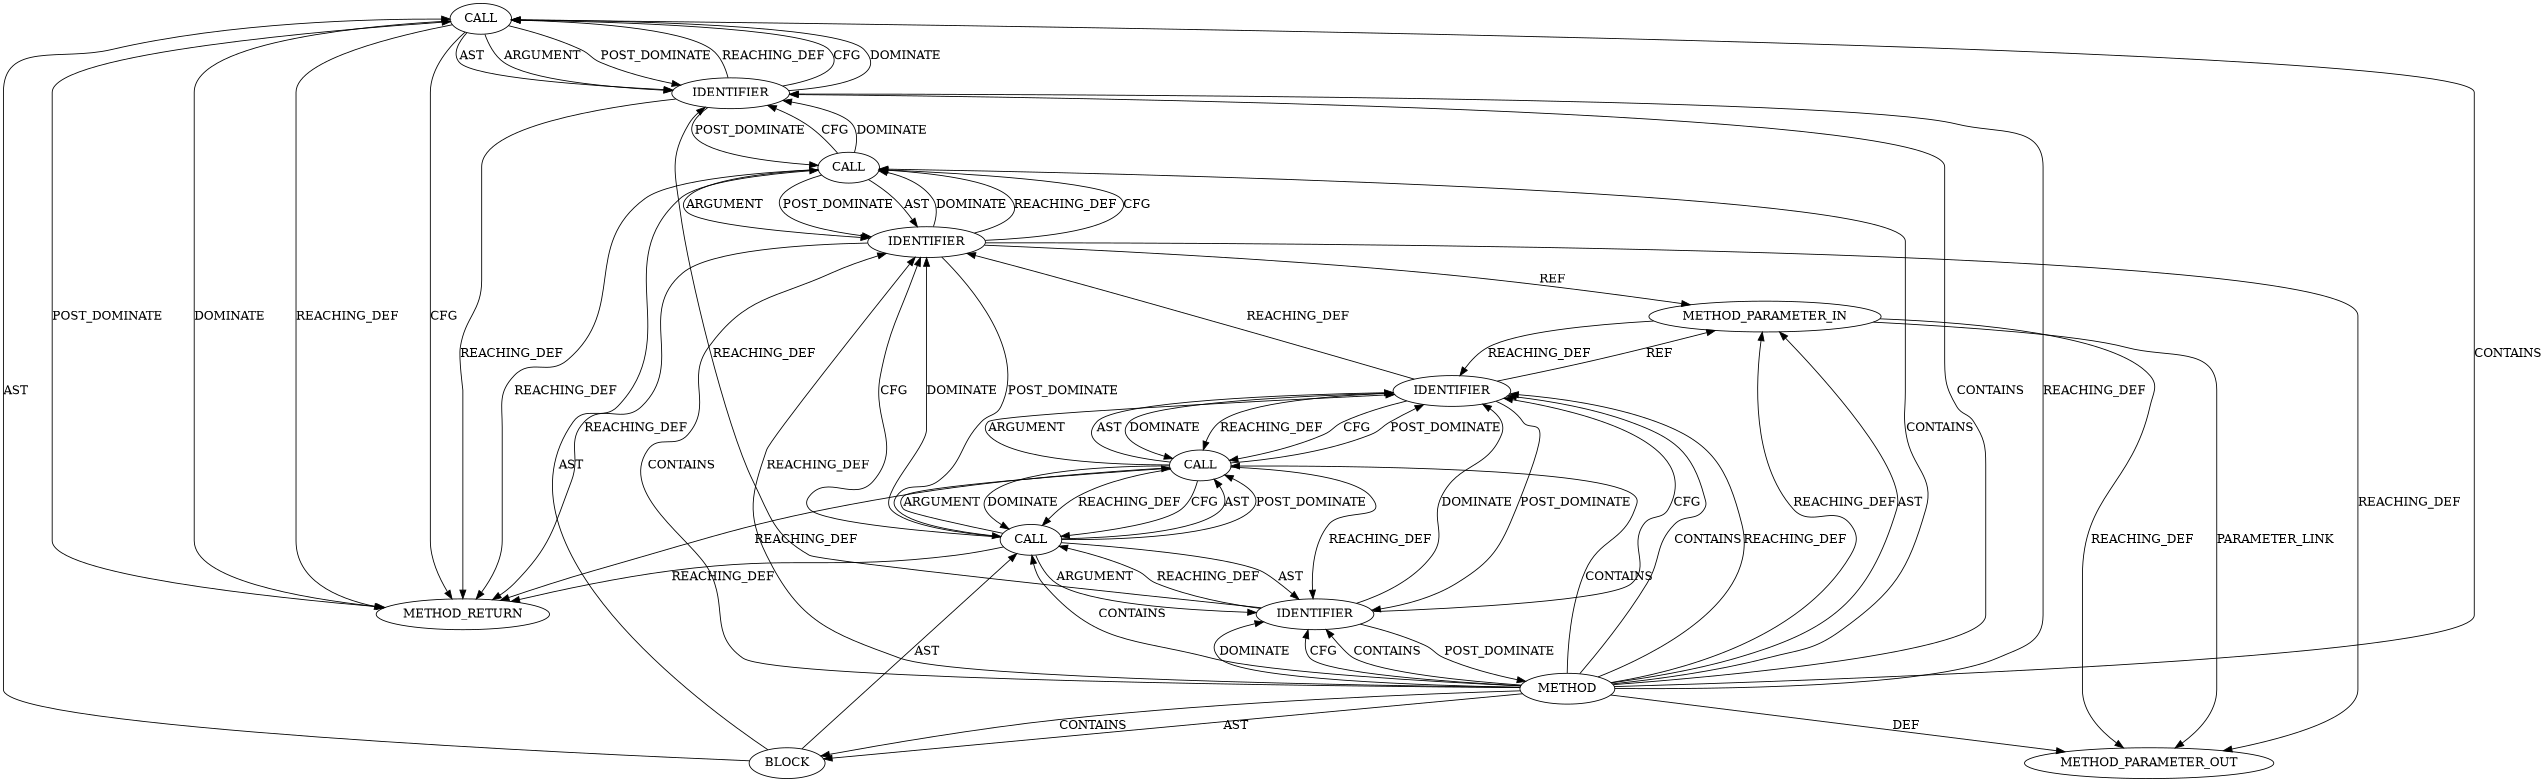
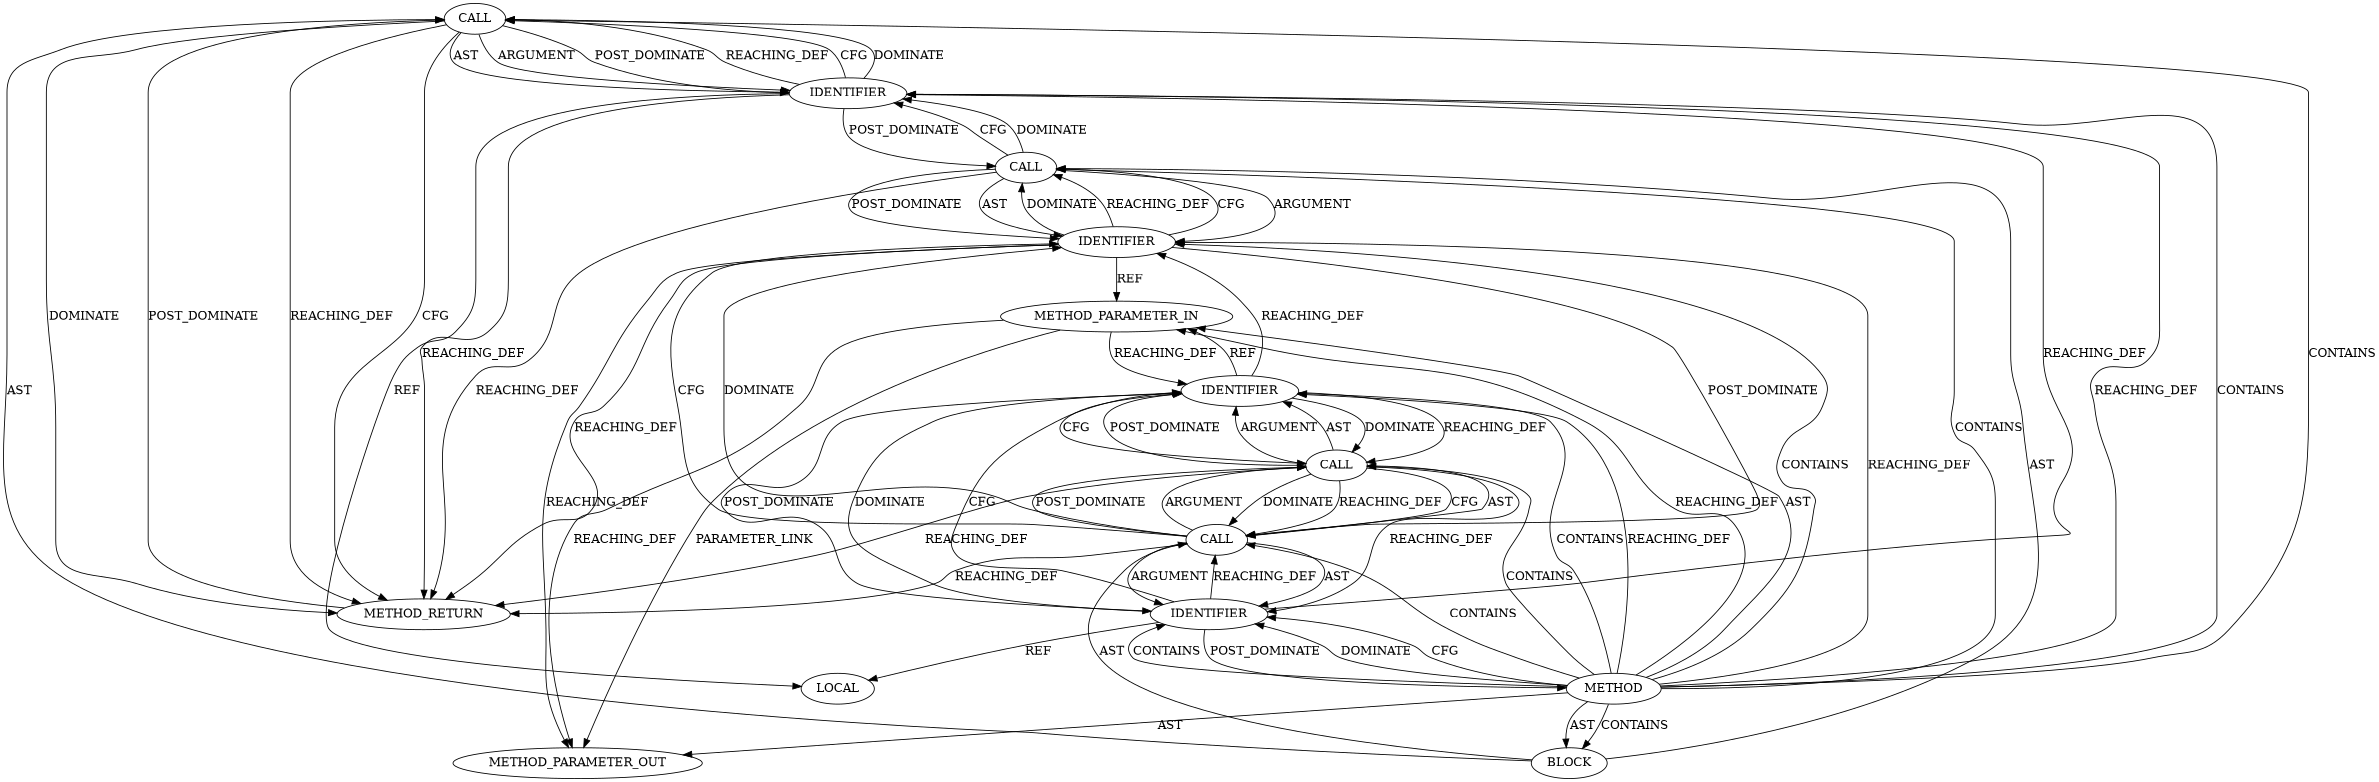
none -> (838, 689)
(1906, 726) -> (1170, 726)
